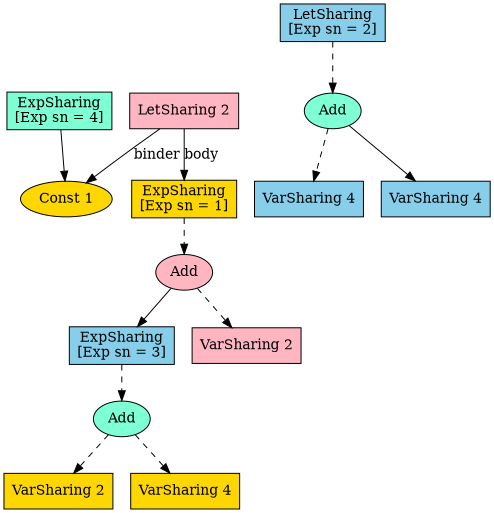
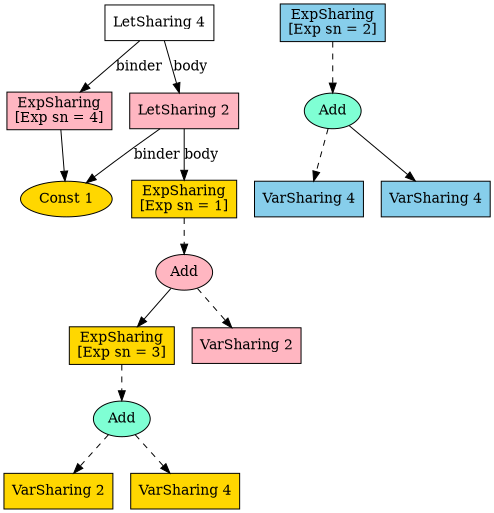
none -> (159, 23)
(333, 23) -> (333, 23)
(59, 111) -> (59, 111)
(122, 346) -> (122, 346)
